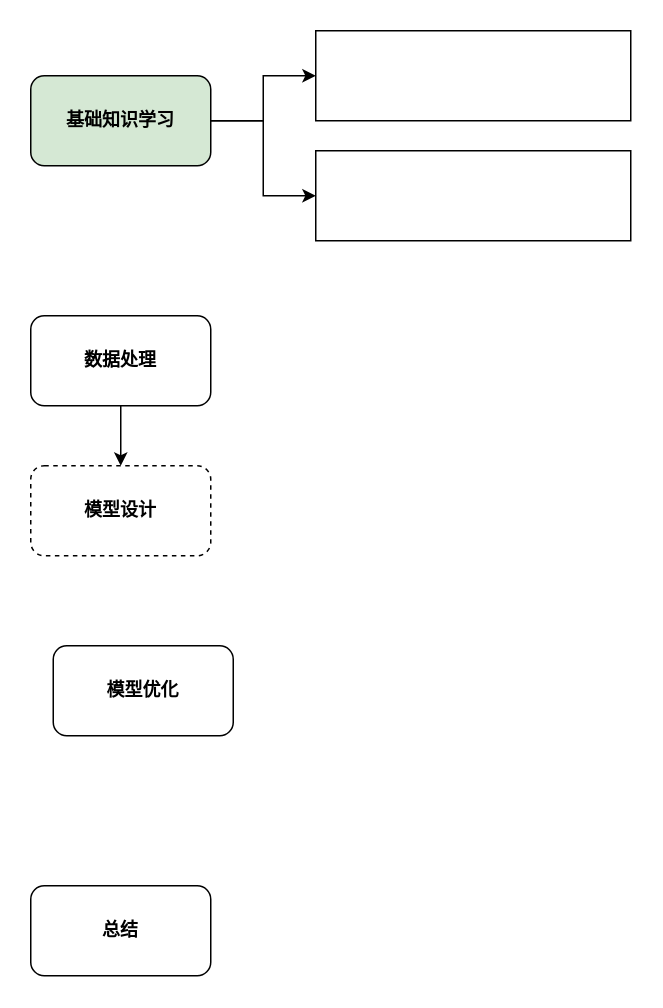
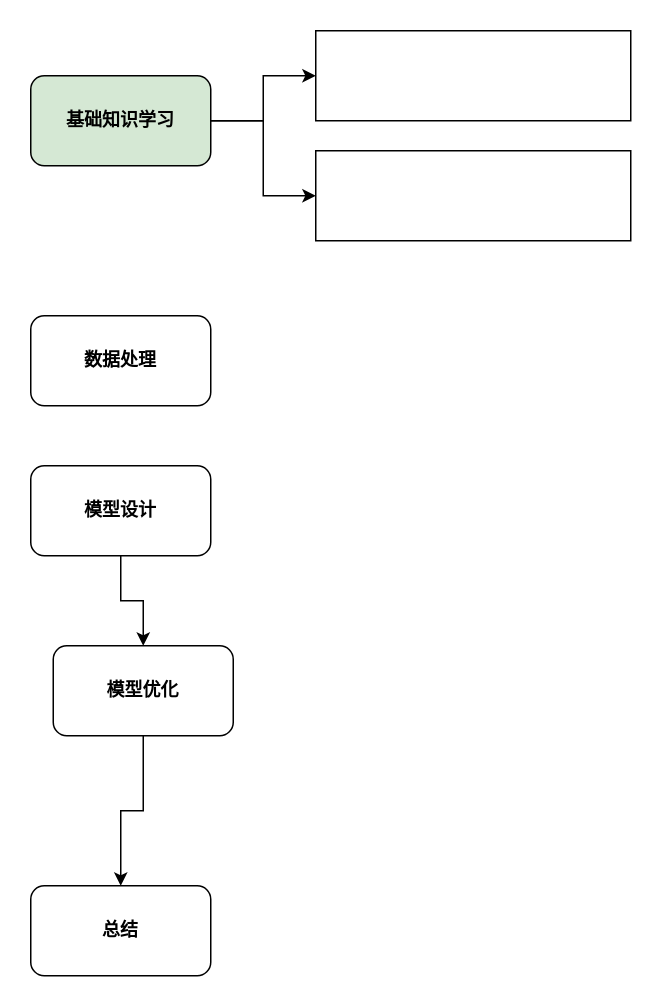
(121, 431) -> none
(121, 511) -> (121, 511)
none -> (127, 601)
none -> (137, 811)
